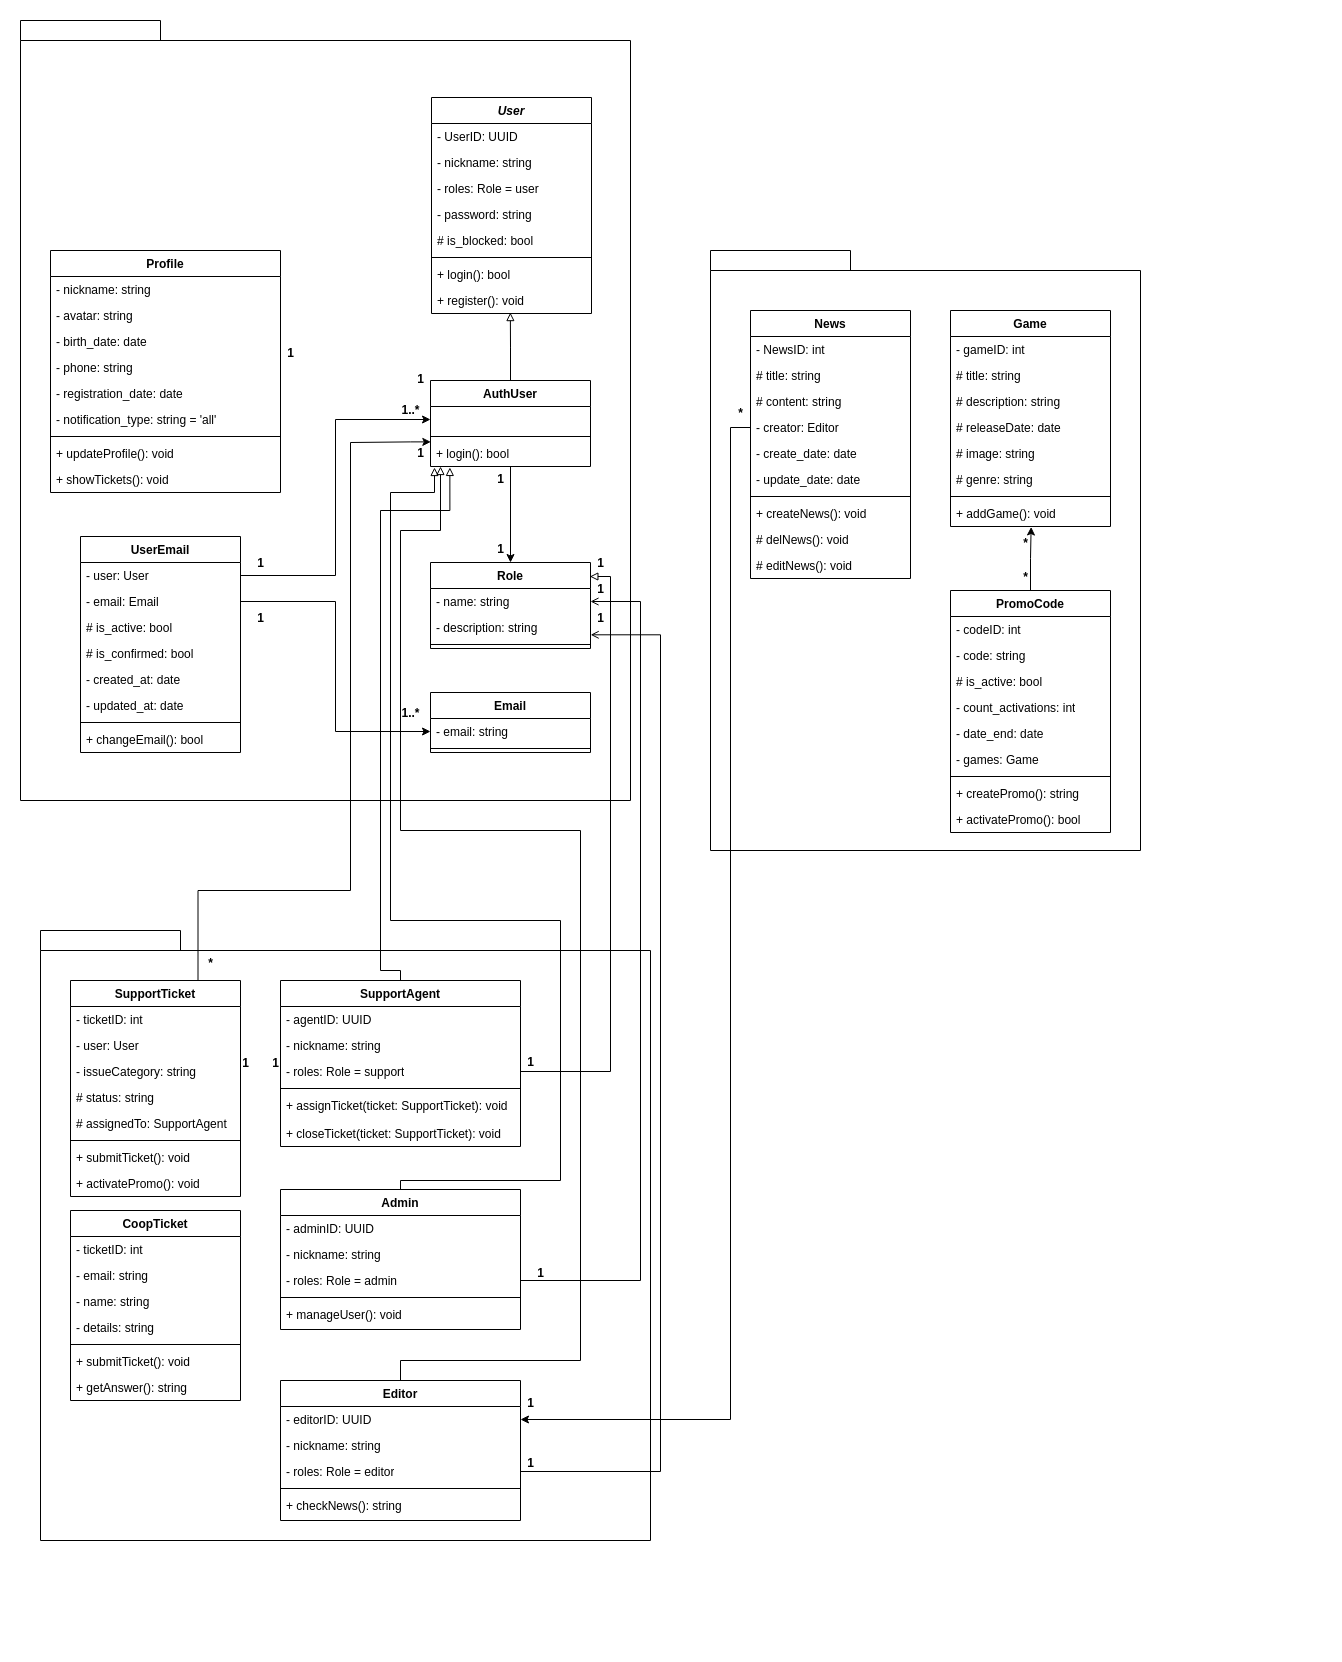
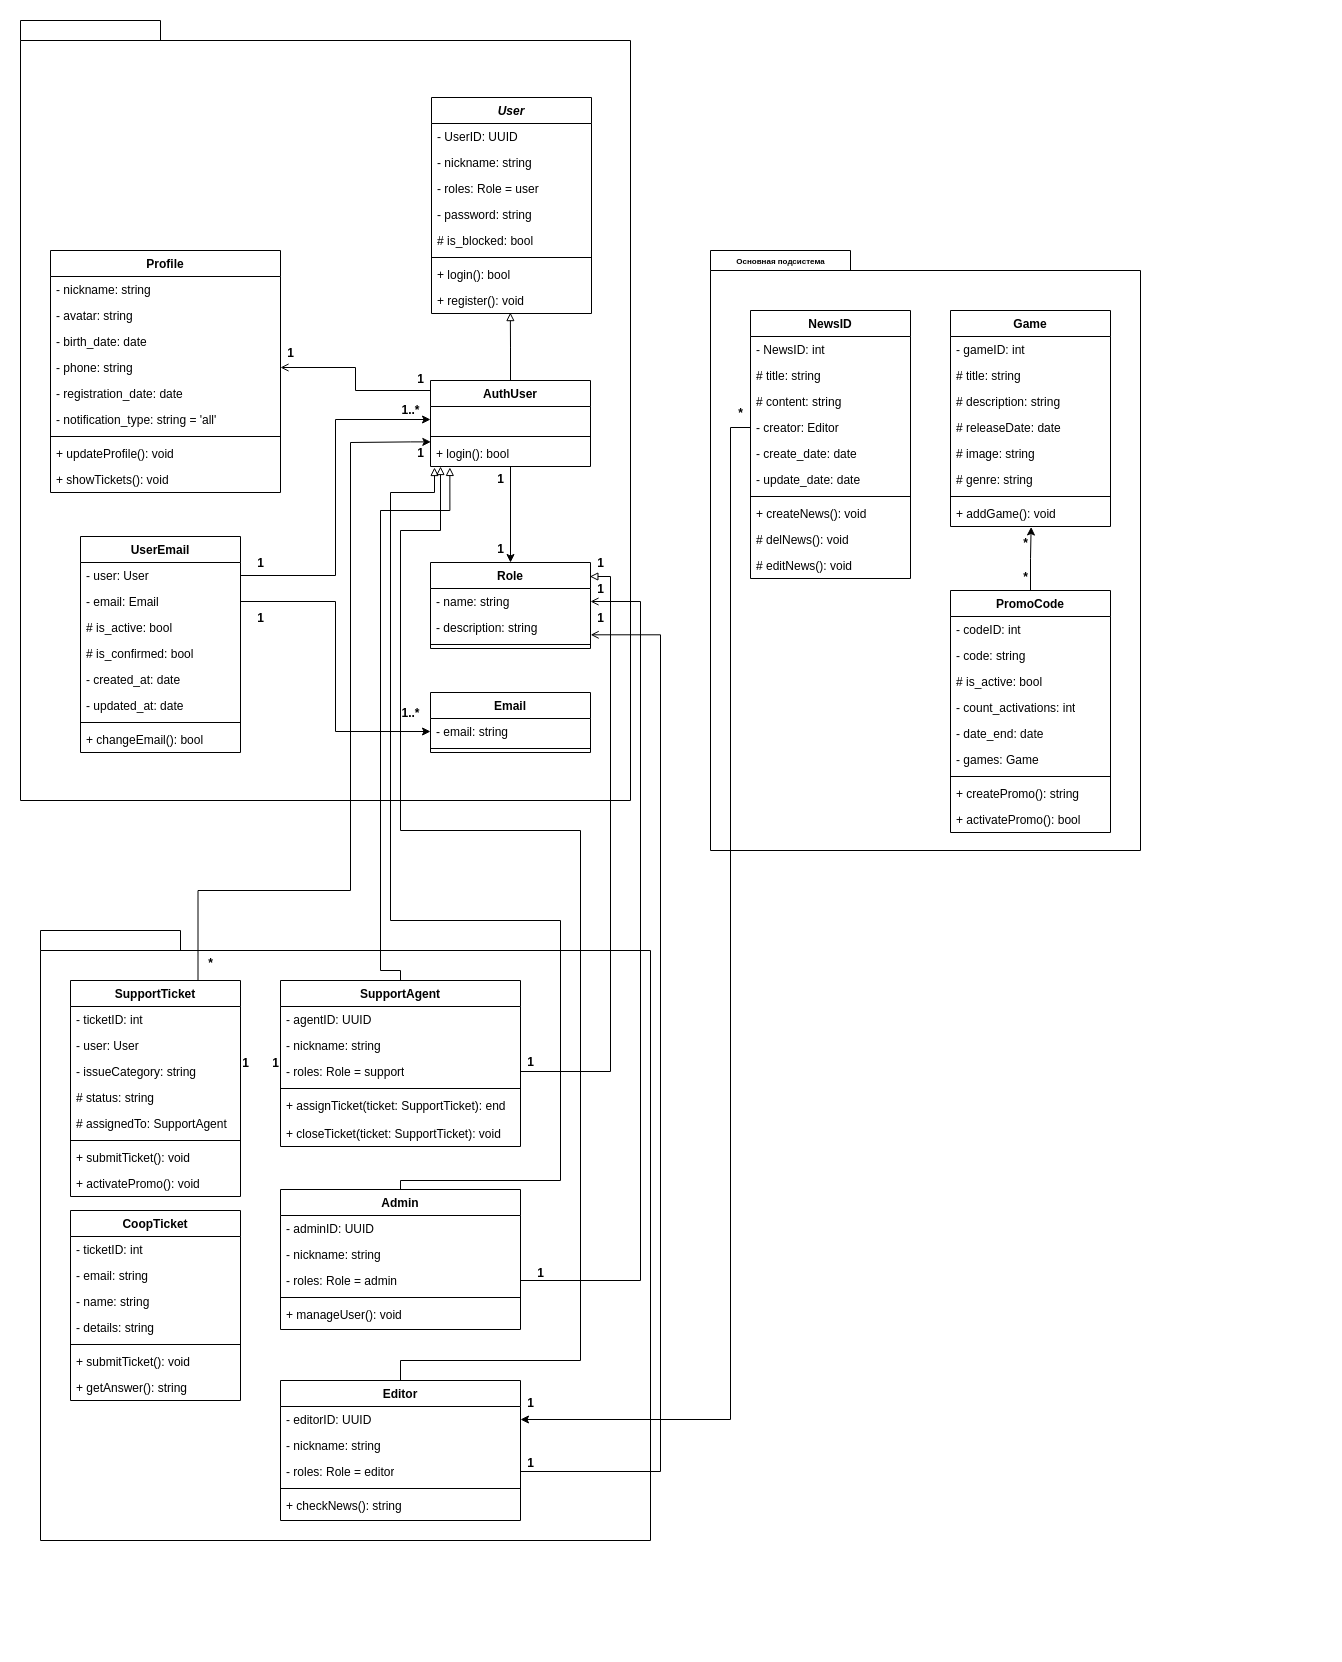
none -> (781, 261)
(831, 325) -> (831, 325)
none -> (356, 381)
(402, 1114) -> (402, 1114)
